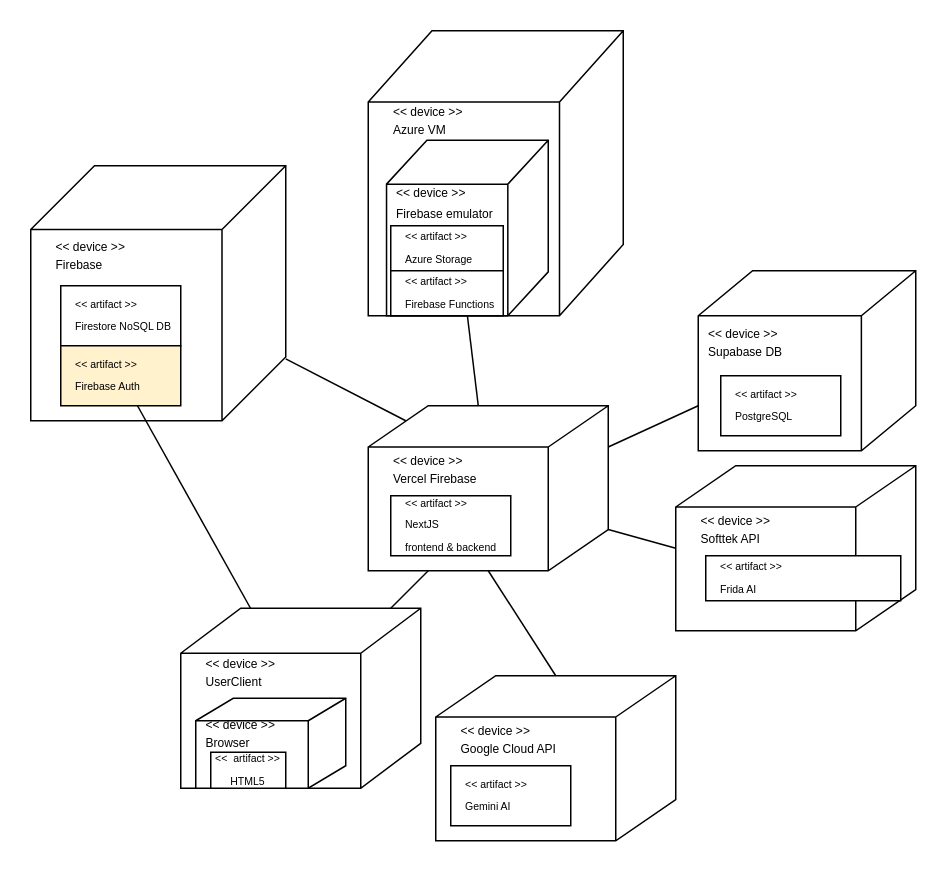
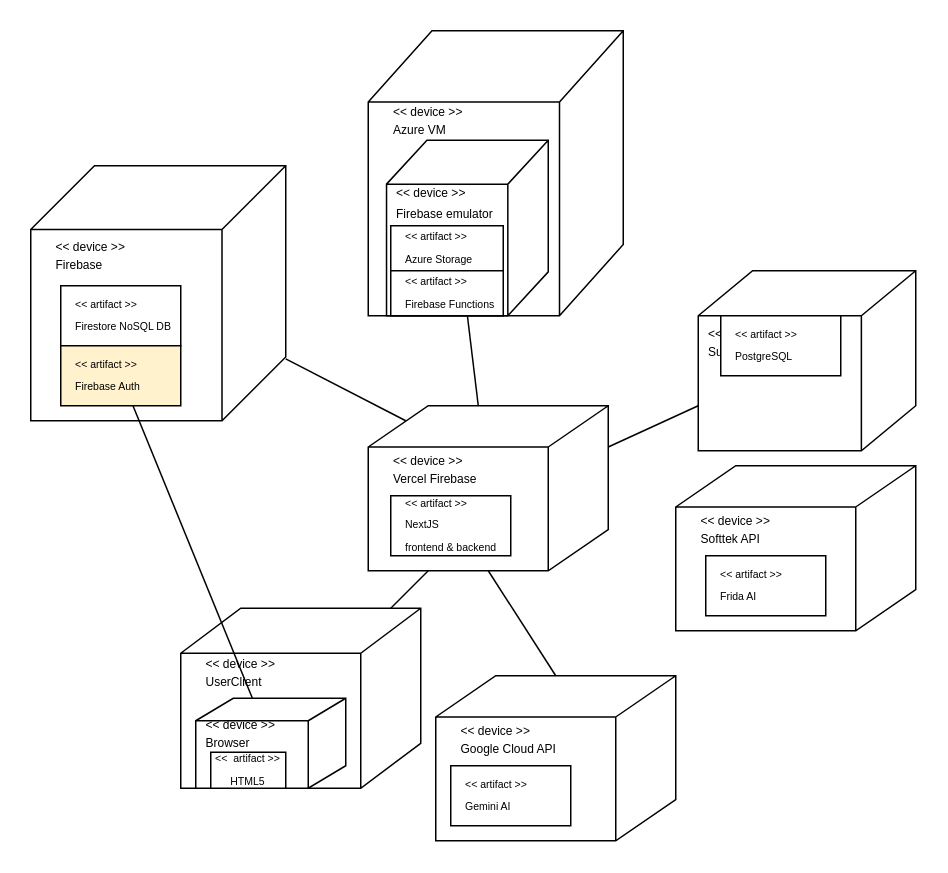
(781, 406) -> (781, 346)
(194, 507) -> (193, 552)
(642, 539) -> none
(803, 578) -> (766, 586)
